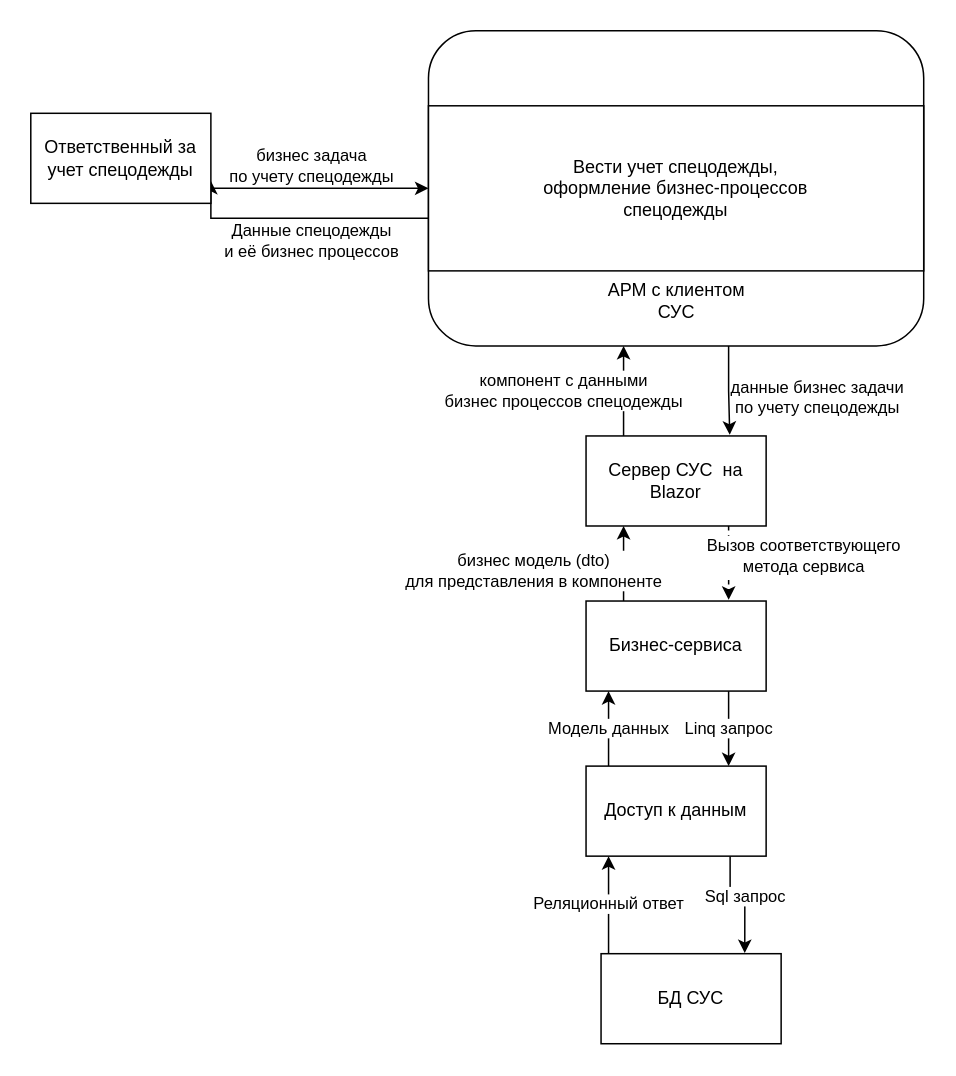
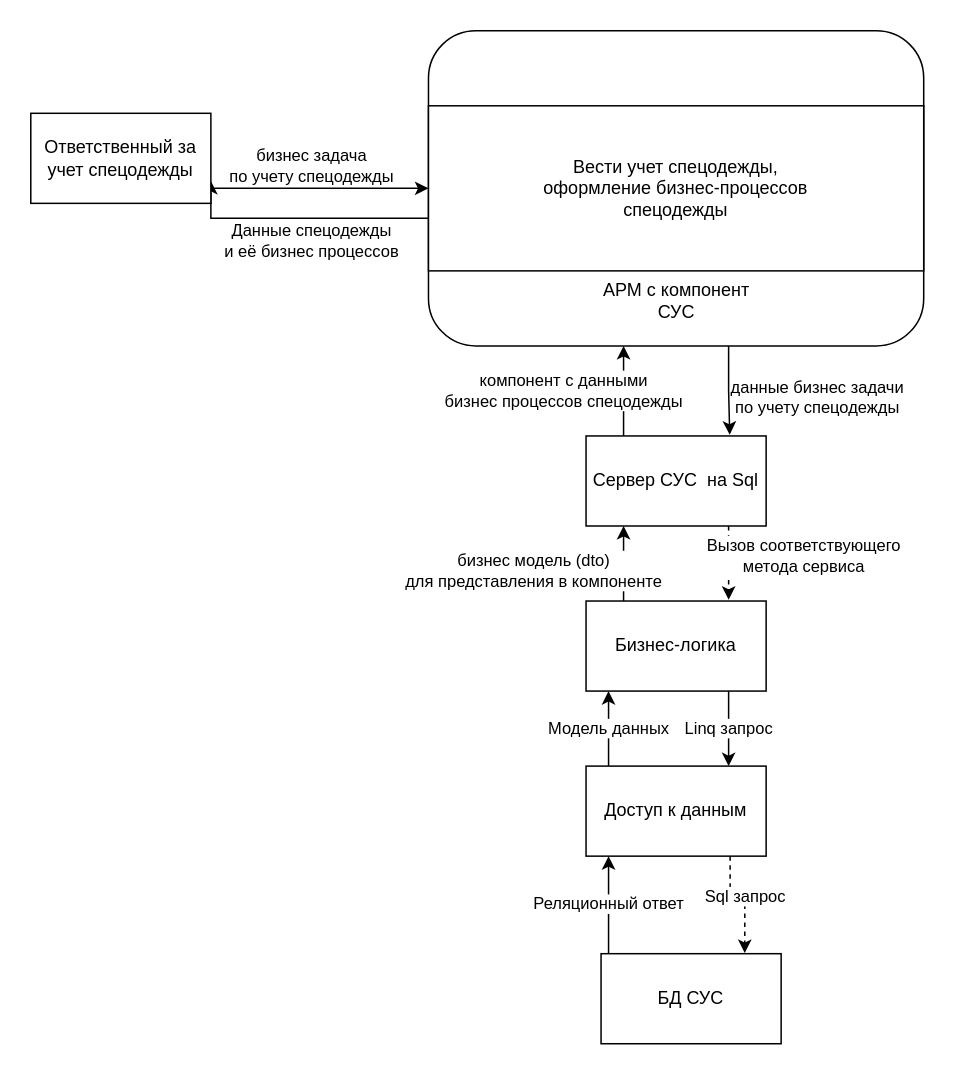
(677, 301) -> (677, 301)
(676, 481) -> (676, 481)
(676, 646) -> (676, 646)
(744, 925) -> (744, 925)
